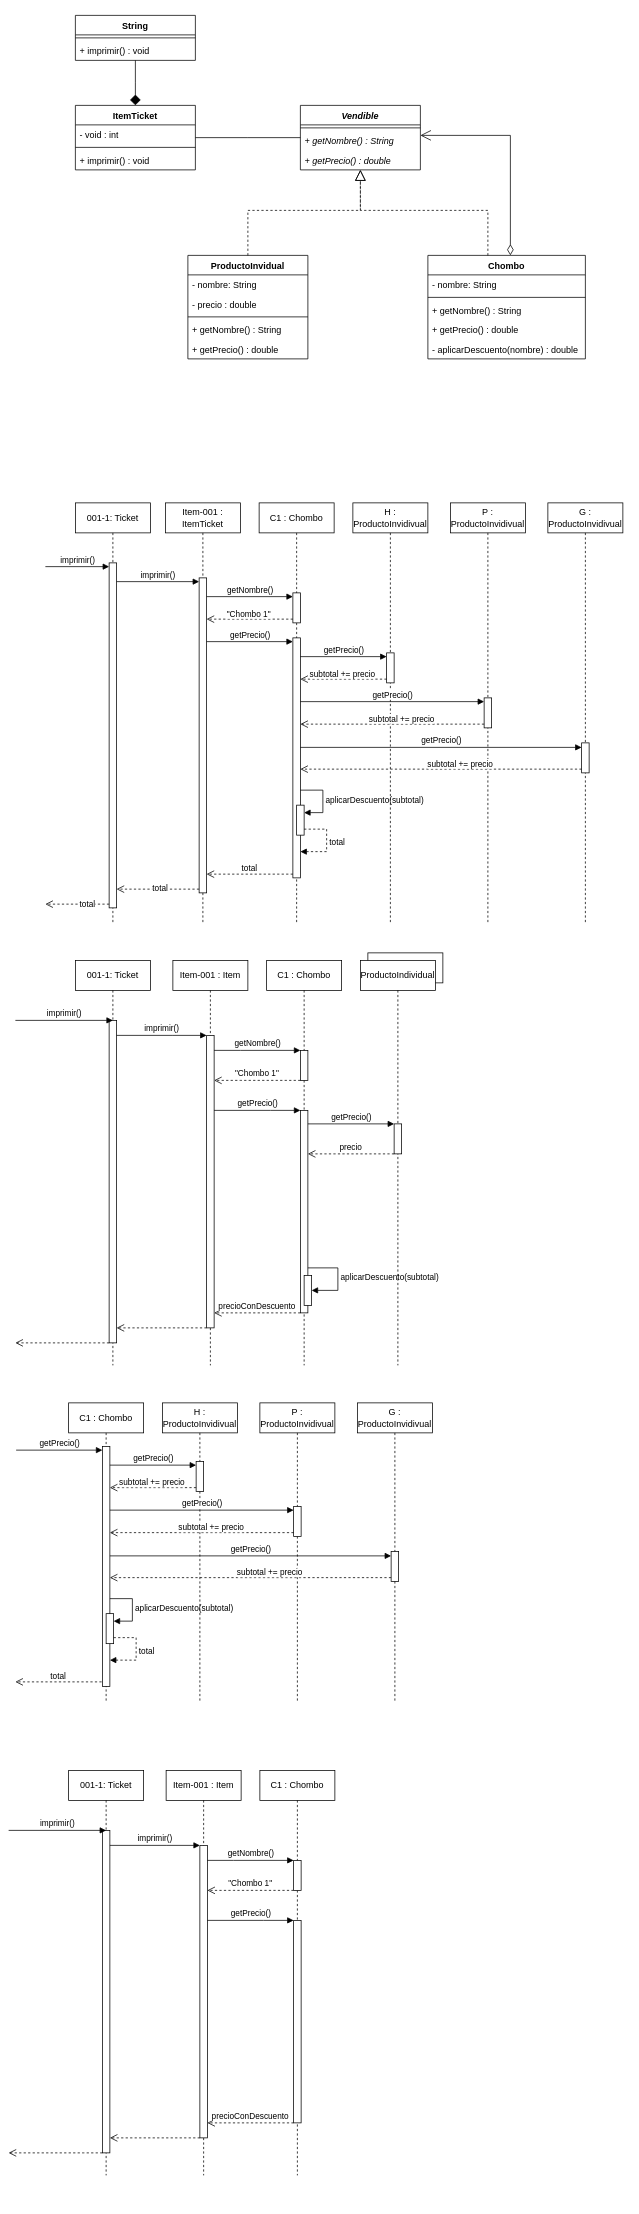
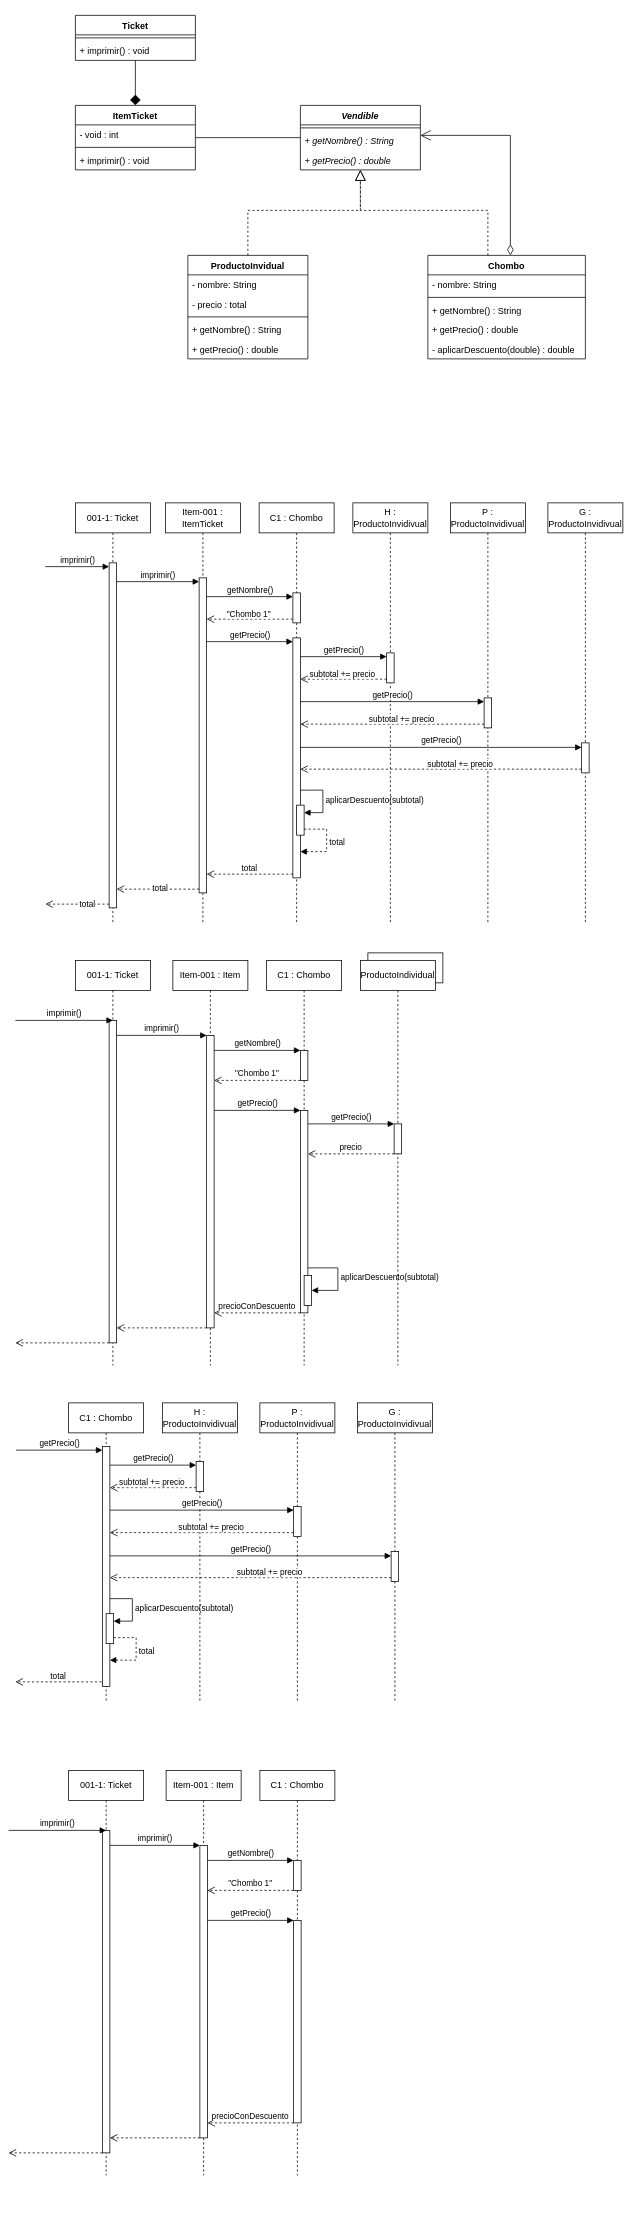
(135, 26) -> (135, 26)
(228, 305) -> (226, 305)
(507, 355) -> (507, 355)
